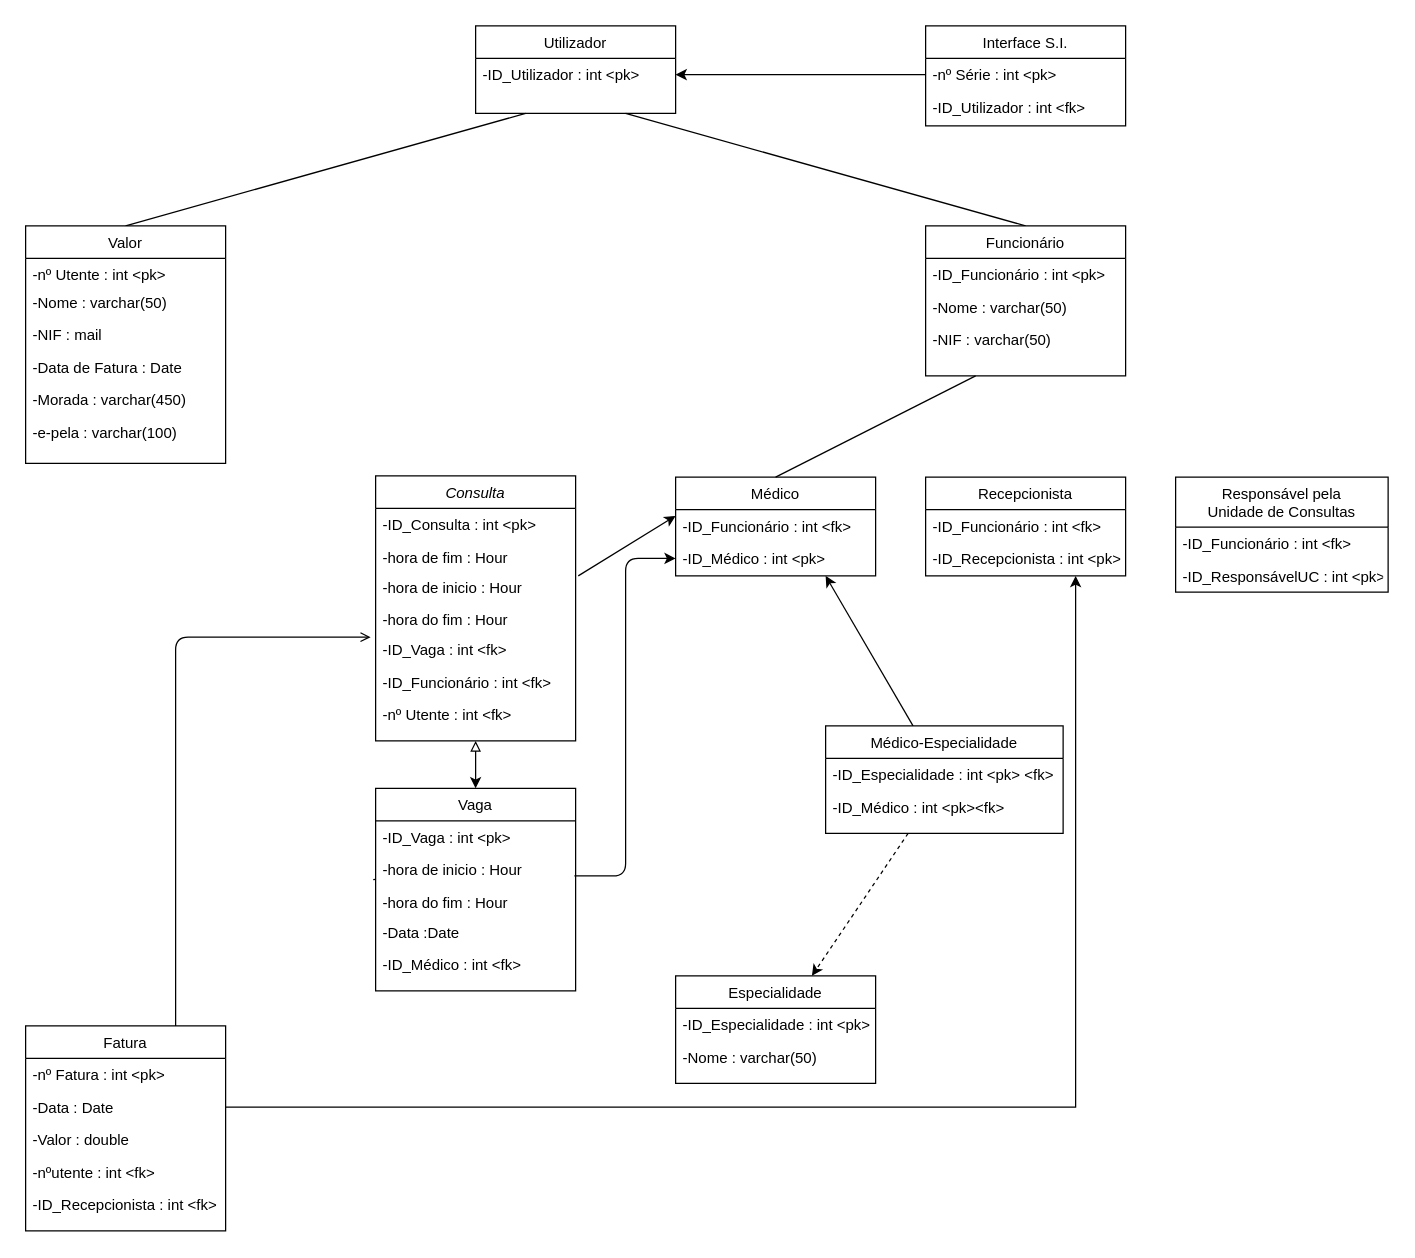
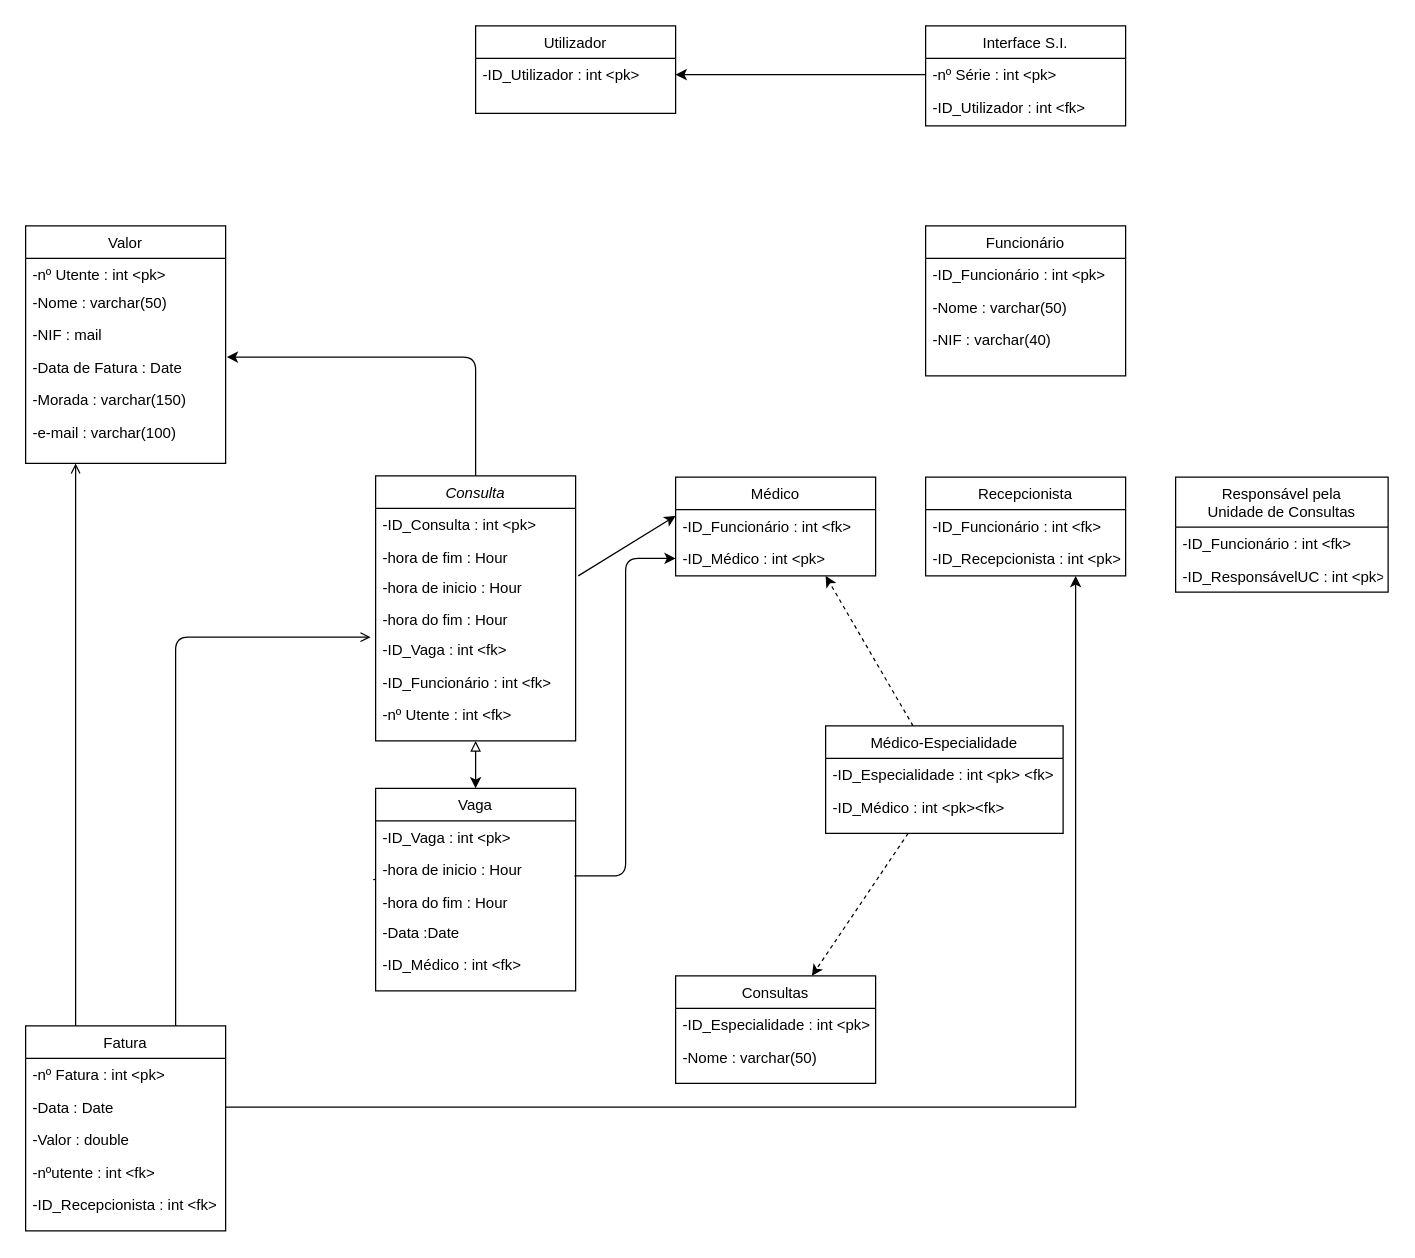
(829, 170) -> none
(321, 171) -> none
(1002, 340) -> (1002, 340)
none -> (409, 357)
(119, 400) -> (119, 400)
(873, 428) -> none
(117, 433) -> (115, 433)
(871, 654) -> (871, 654)
none -> (76, 746)
(775, 993) -> (775, 993)
